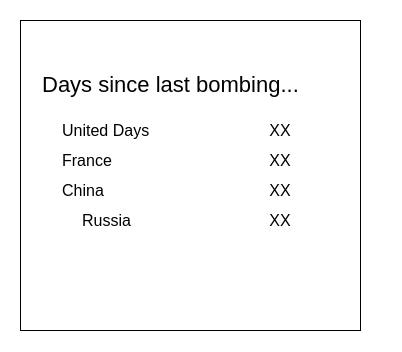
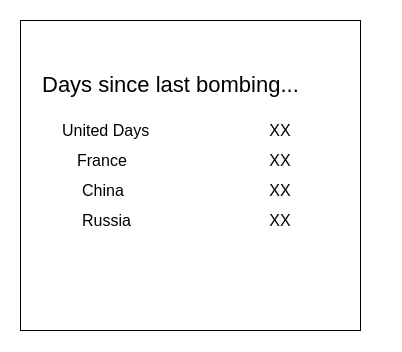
(141, 161) -> (156, 161)
(141, 191) -> (161, 191)
